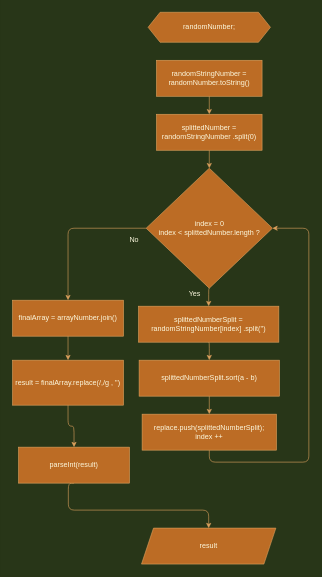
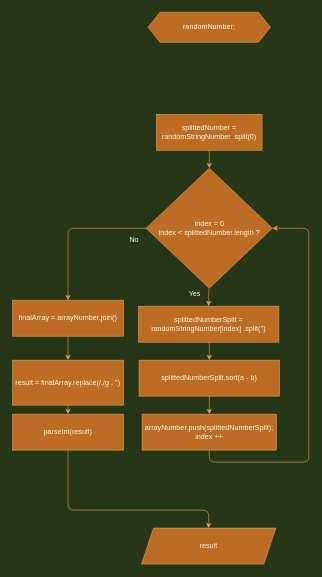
(209, 78) -> none
(209, 108) -> none
(209, 432) -> (209, 432)
(74, 465) -> (68, 432)
